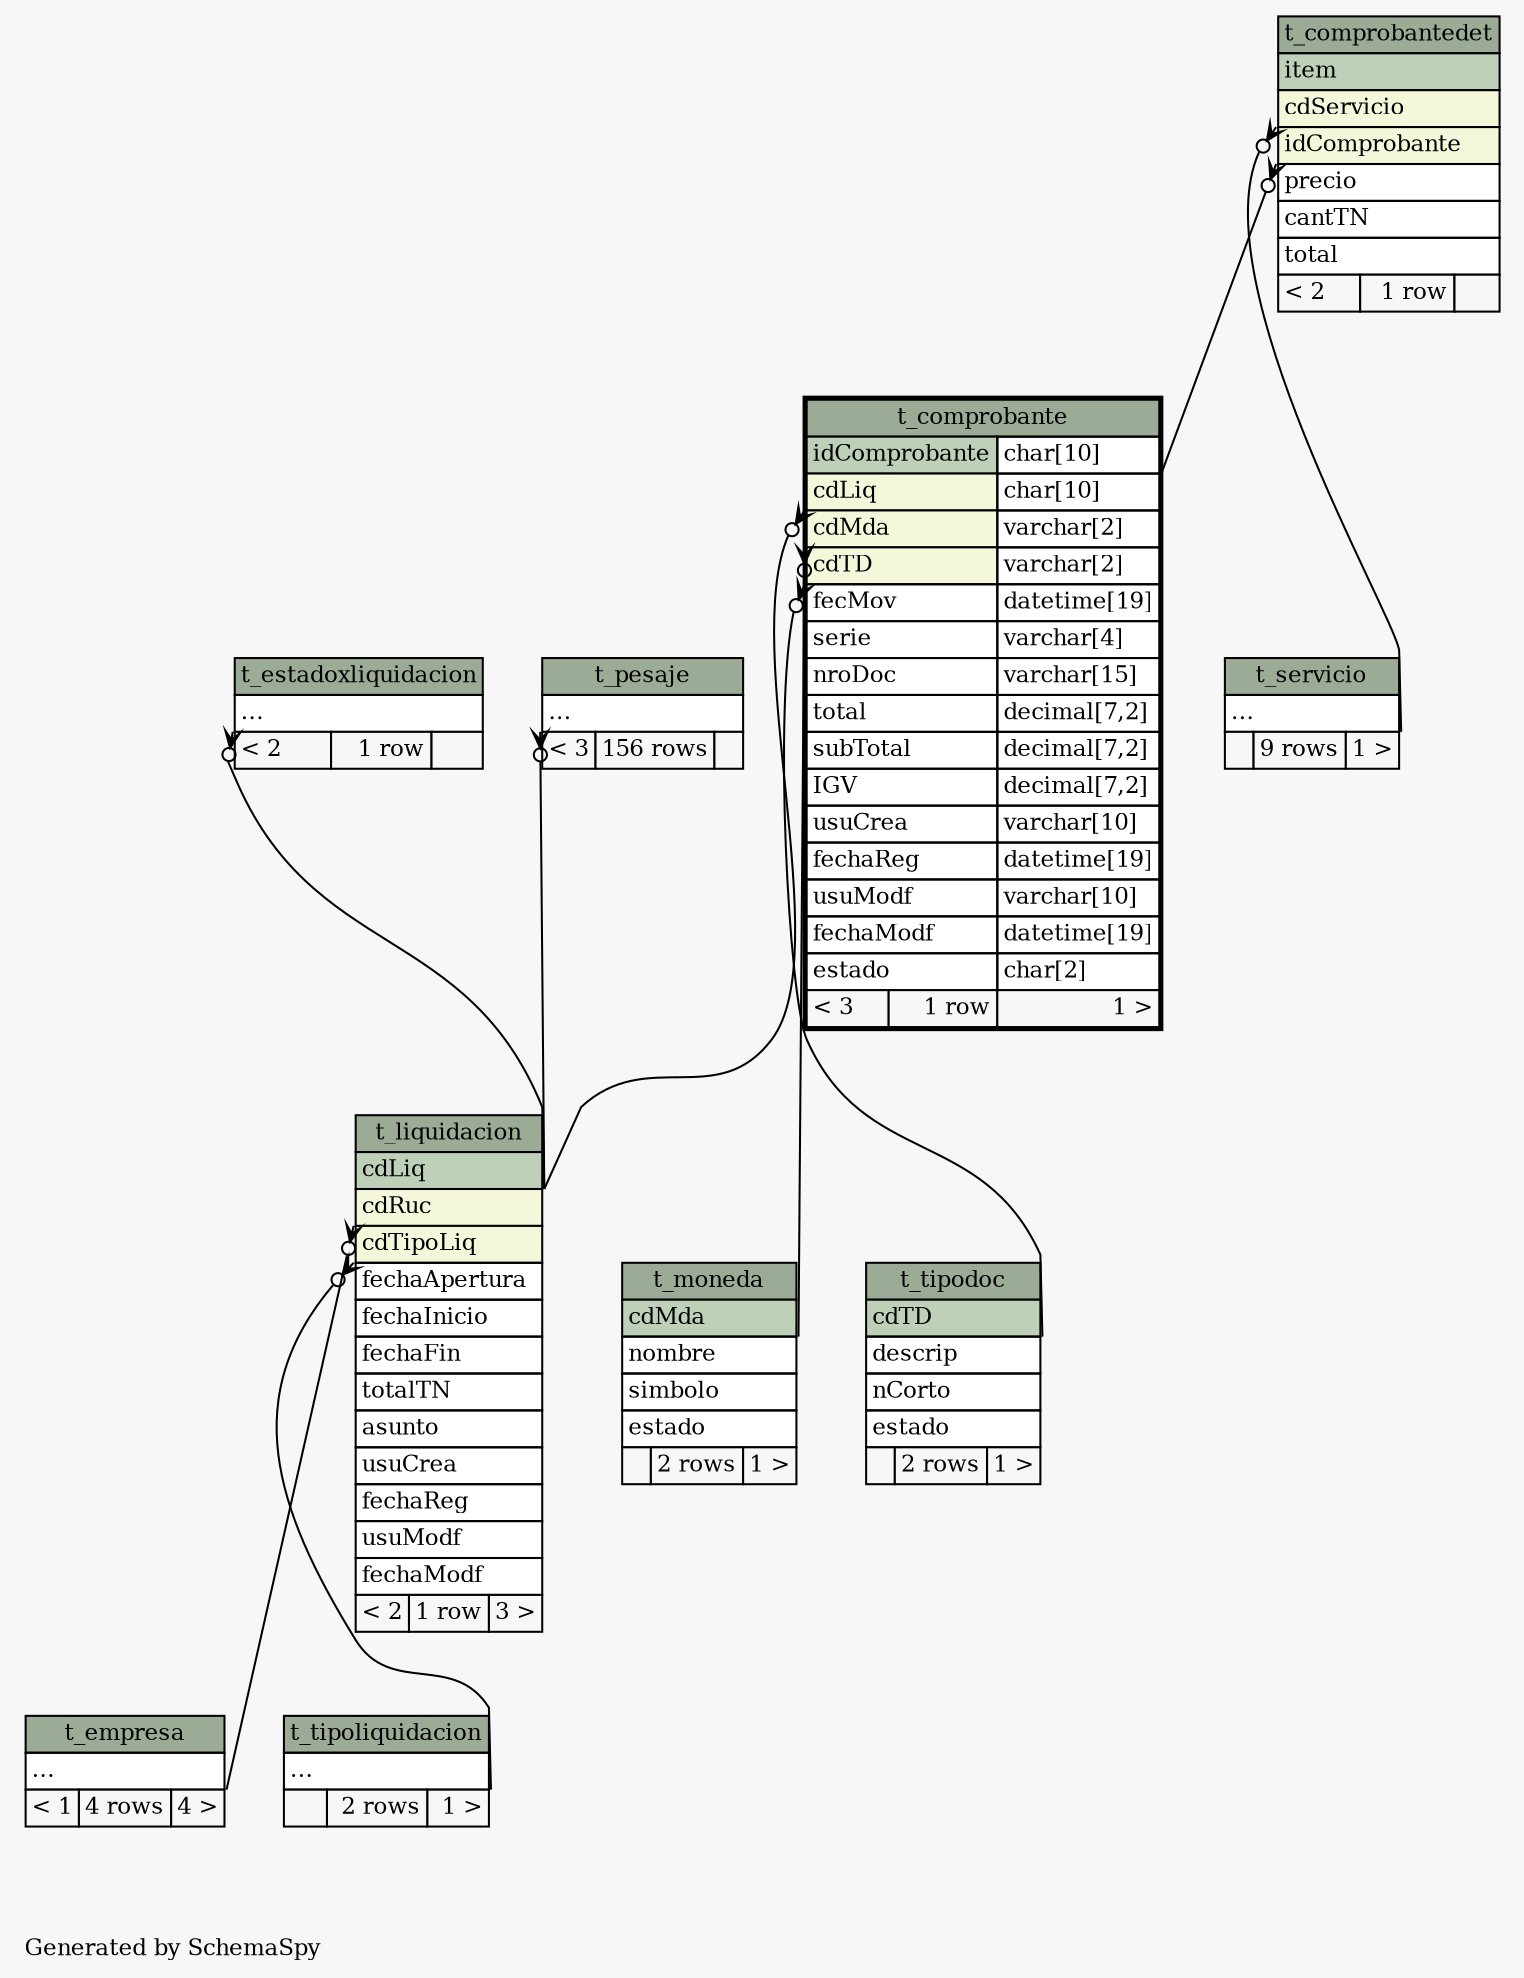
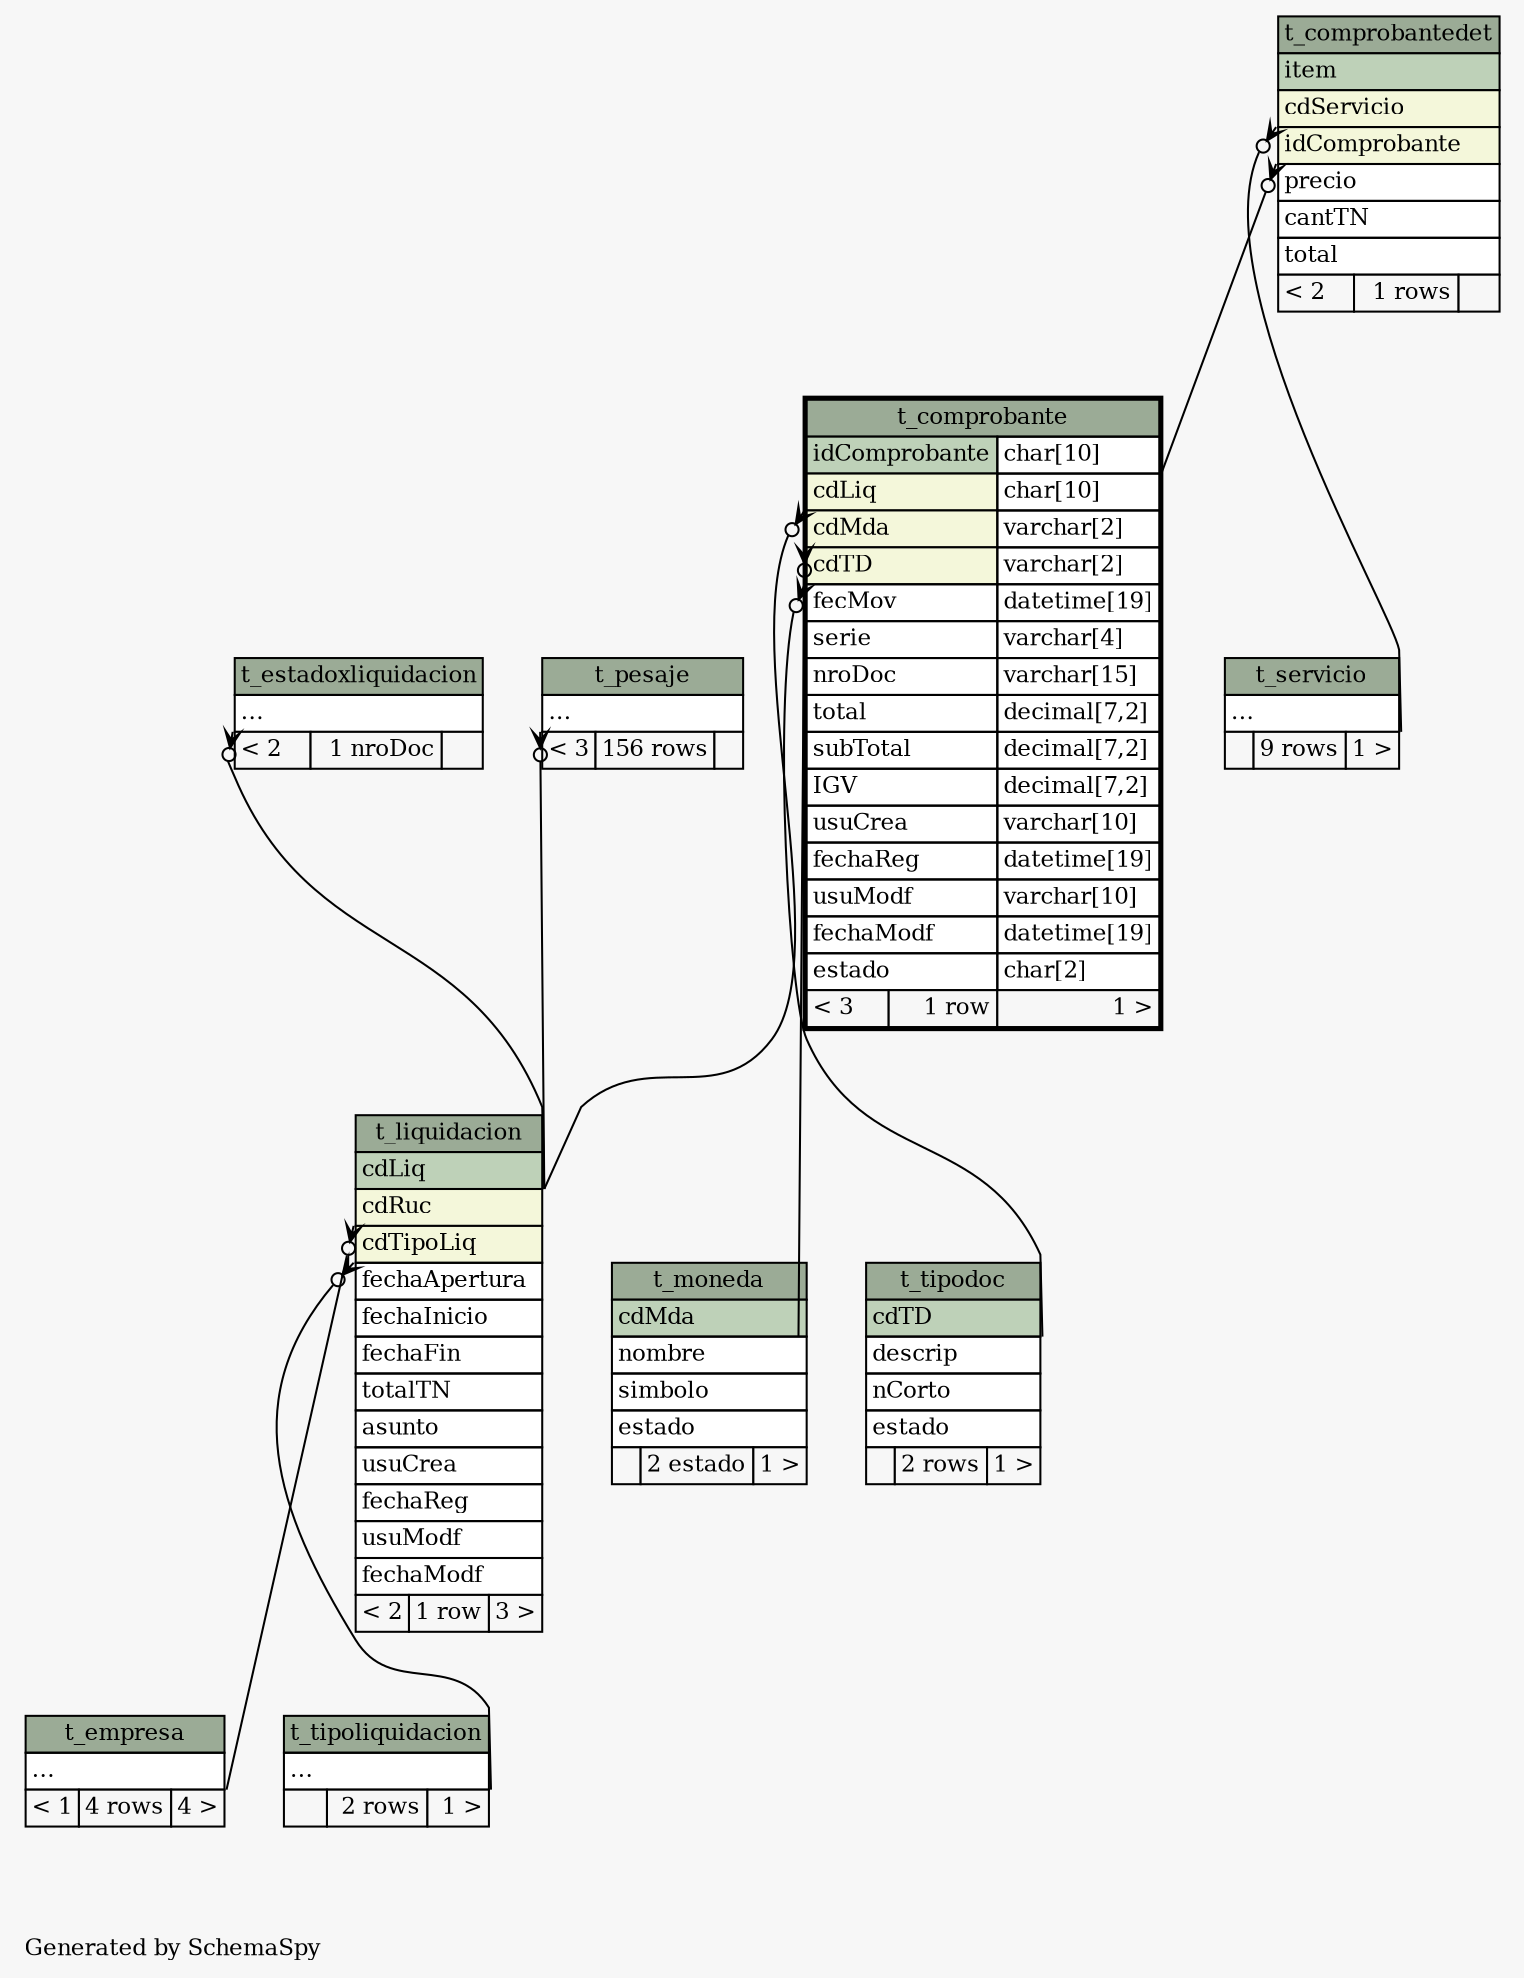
(1414, 292) -> (1412, 292)
(392, 749) -> (382, 749)
(697, 1465) -> (697, 1465)
